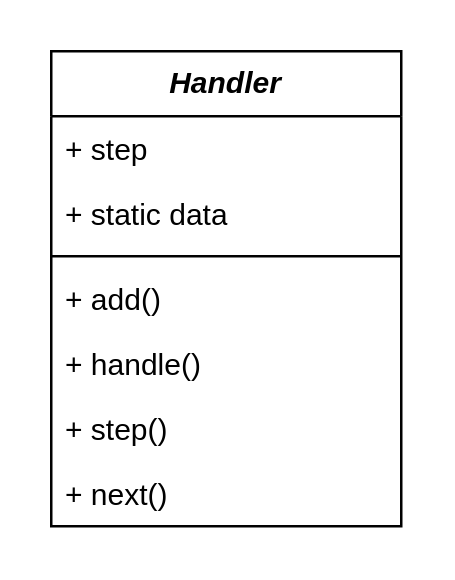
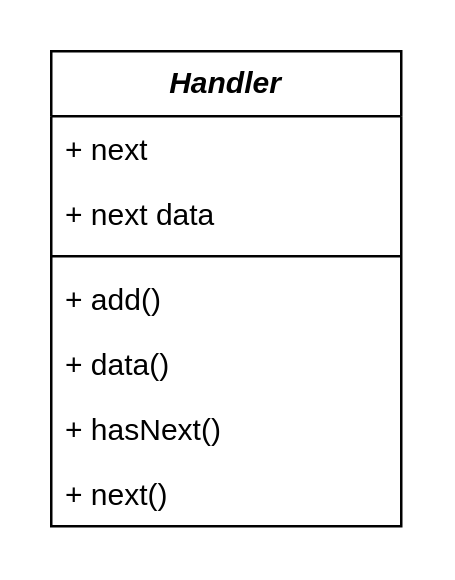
(113, 152) -> (113, 152)
(164, 217) -> (151, 217)
(142, 367) -> (130, 367)
(130, 432) -> (155, 432)
